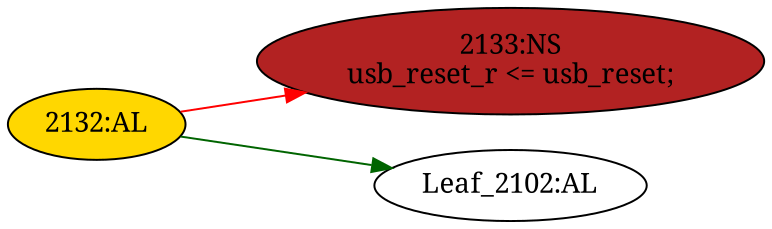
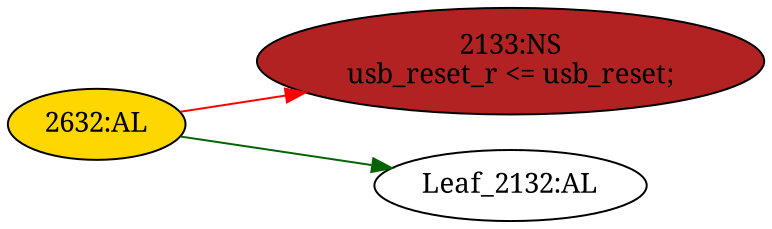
(97, 124) -> (97, 124)
(511, 186) -> (511, 186)
